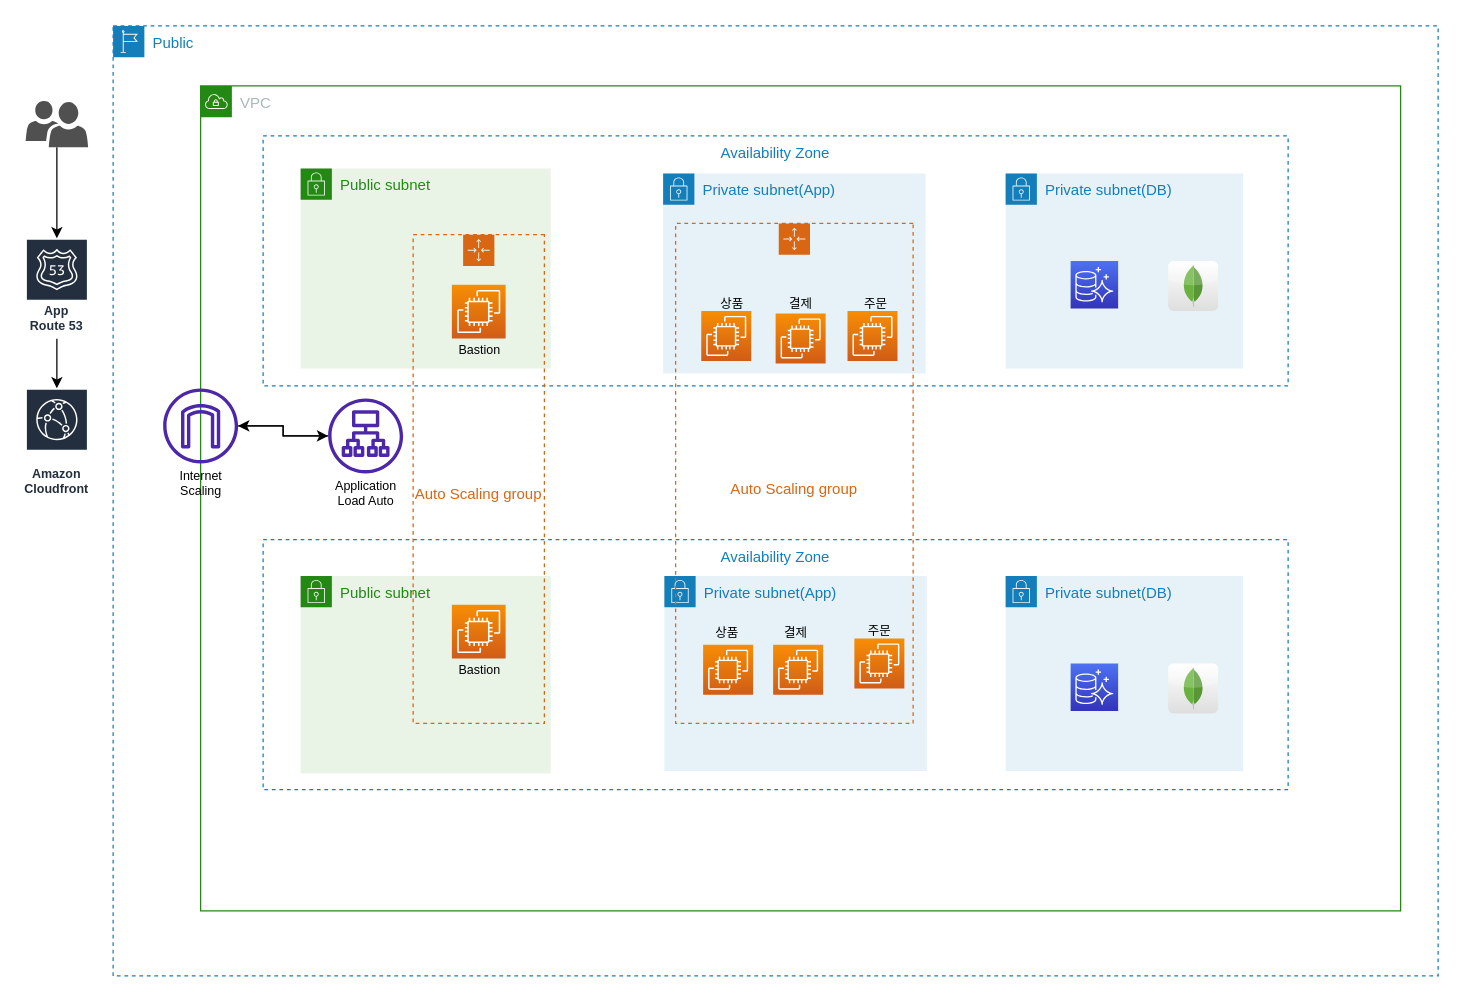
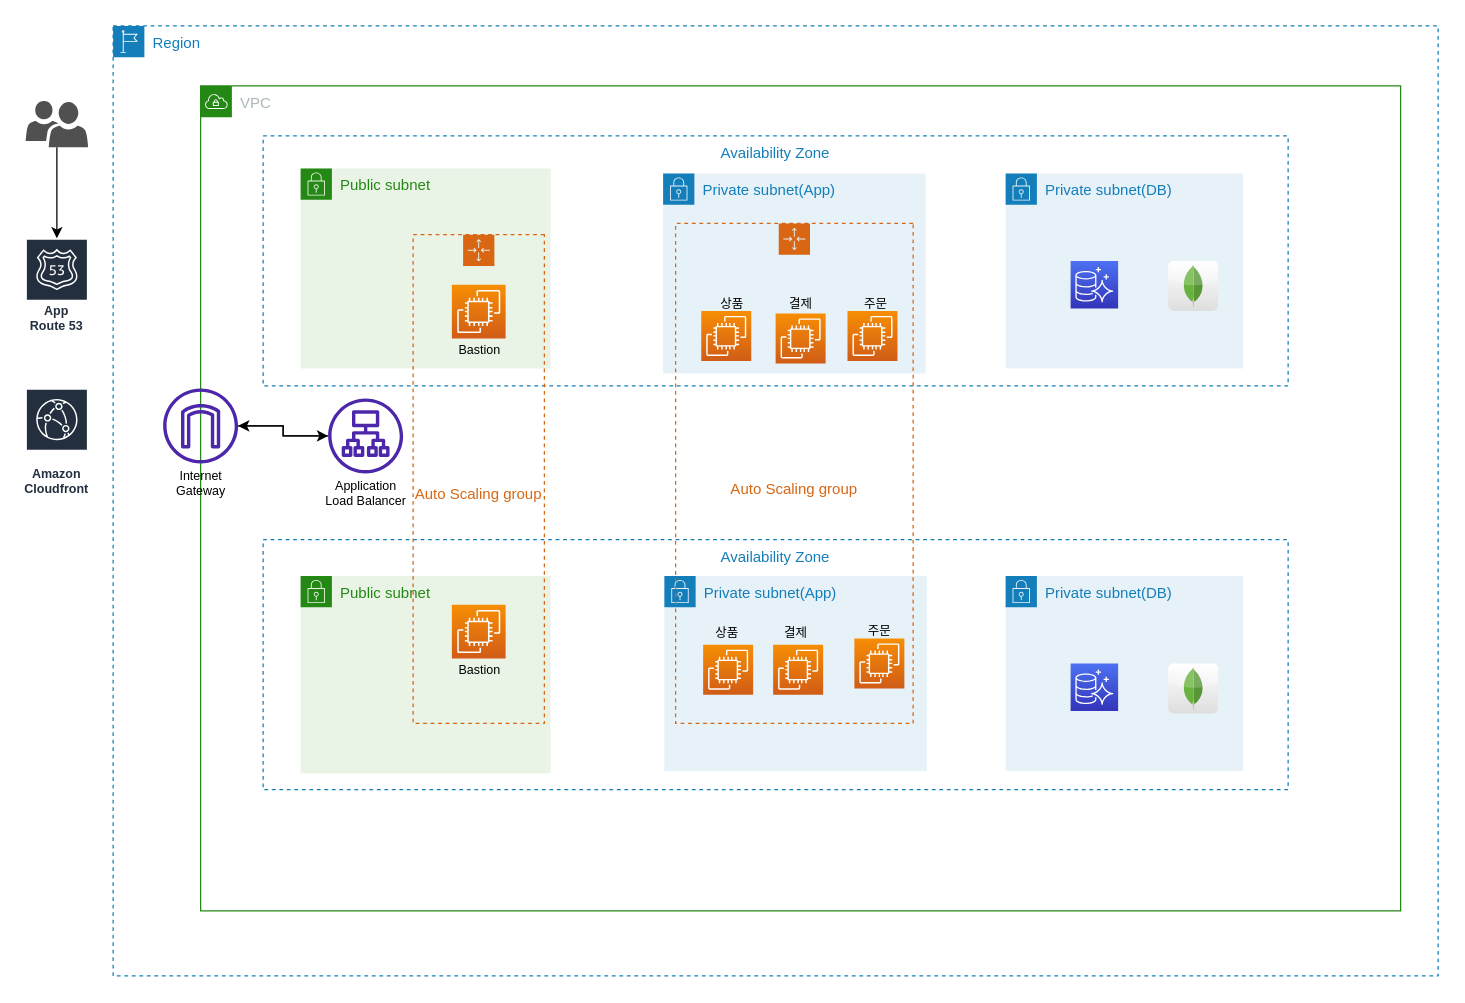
(174, 43) -> (176, 43)
(57, 359) -> none
(201, 483) -> (201, 483)
(366, 493) -> (366, 493)
